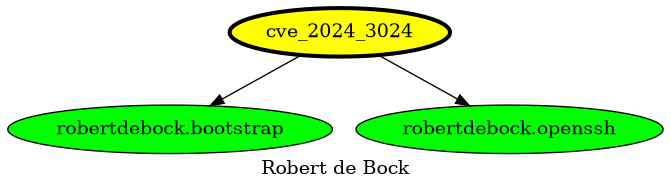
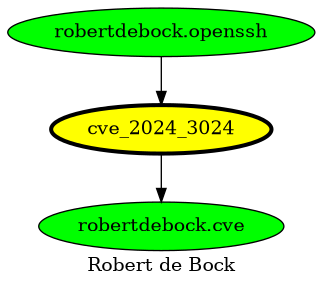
(418, 77) -> (161, 74)
(170, 129) -> (161, 226)
